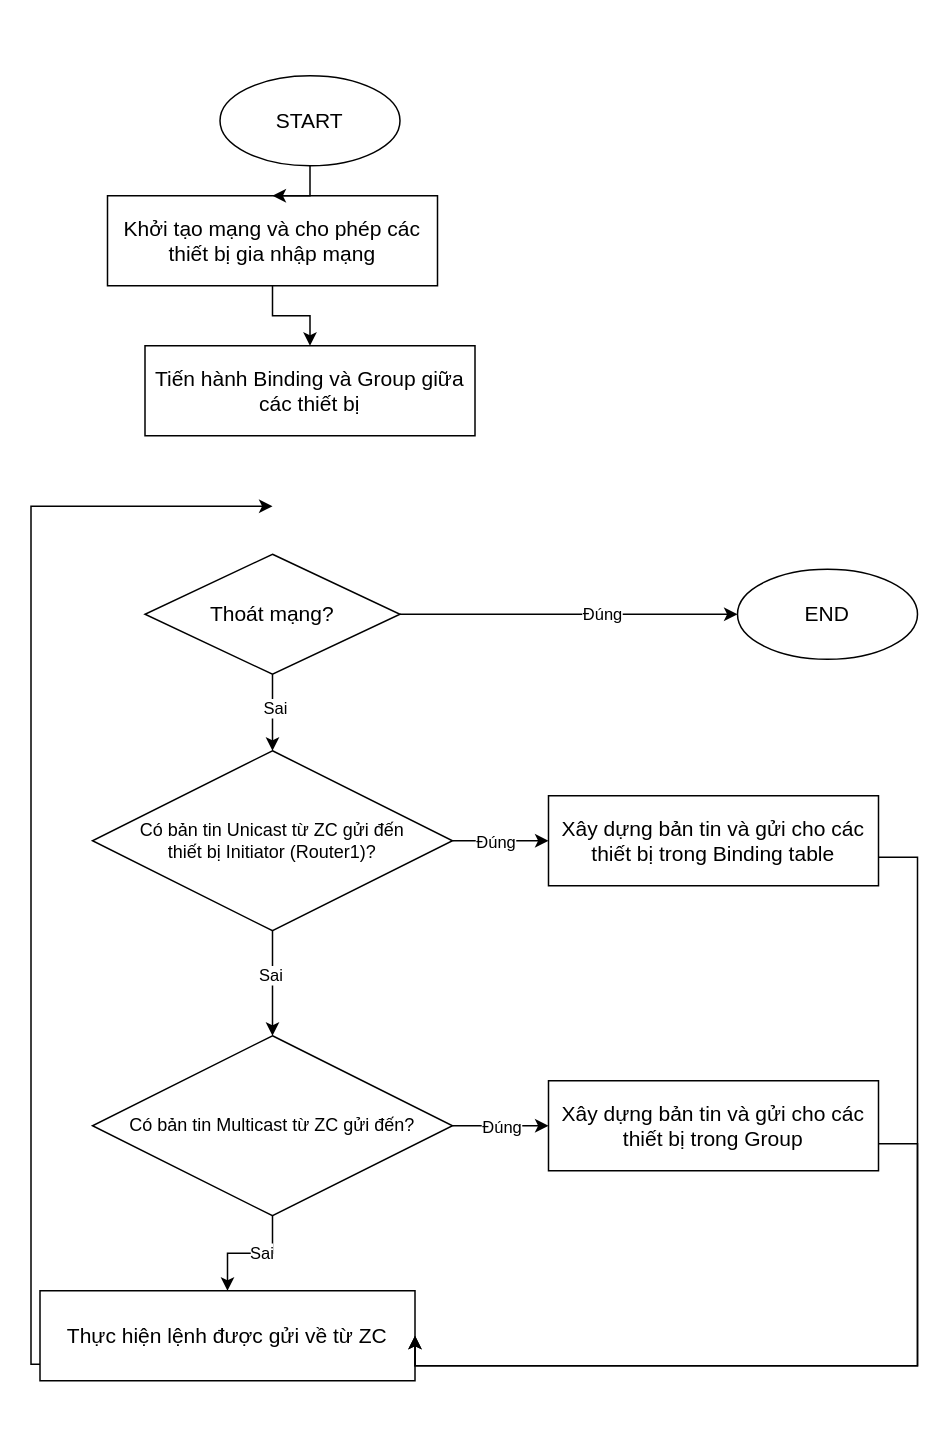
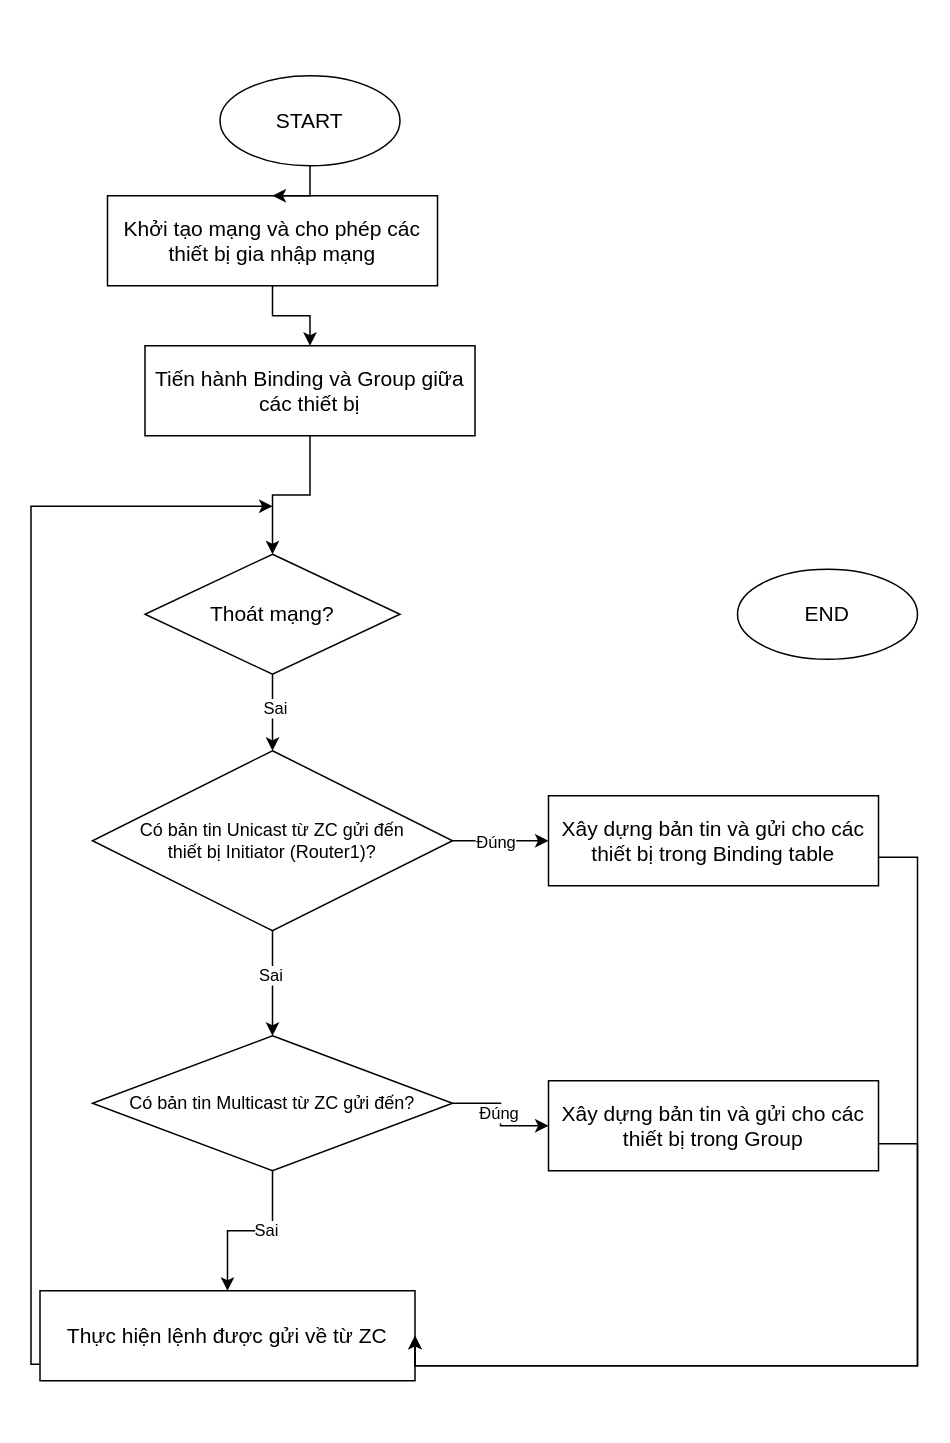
none -> (297, 495)
(563, 614) -> none
(272, 1126) -> (272, 1103)
